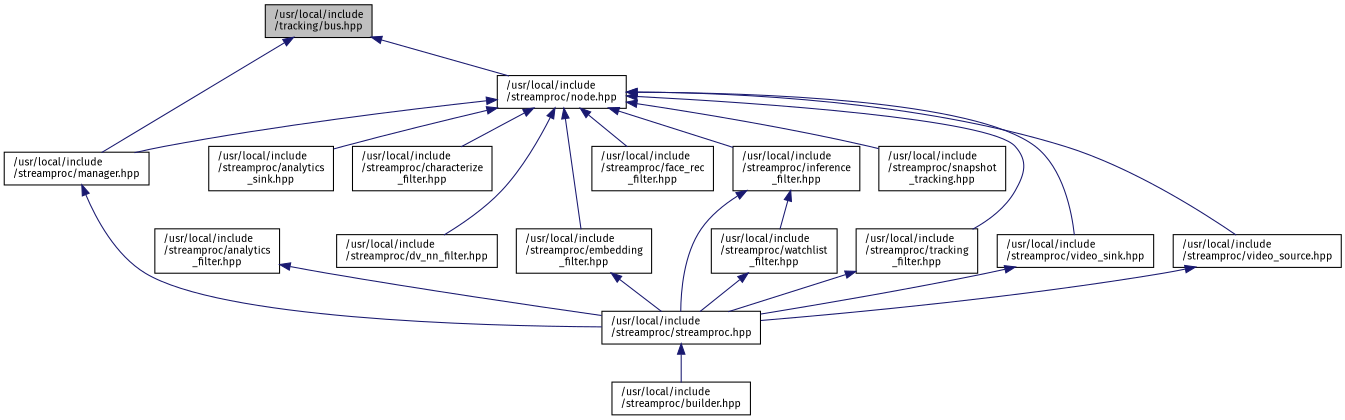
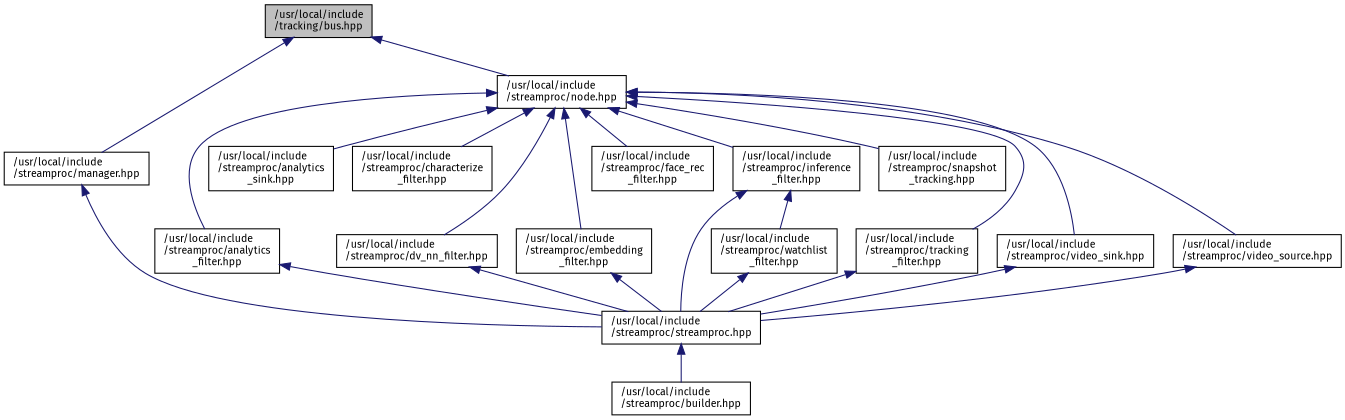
(310, 123) -> (295, 109)
none -> (554, 291)
